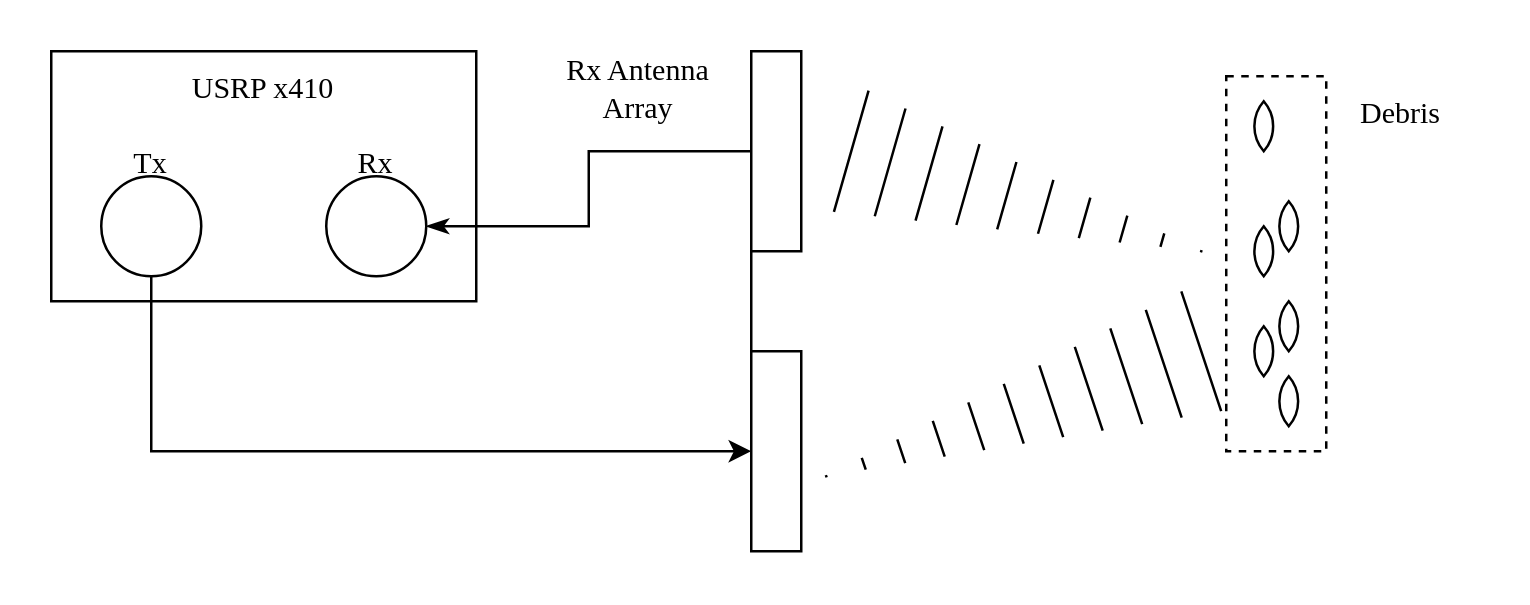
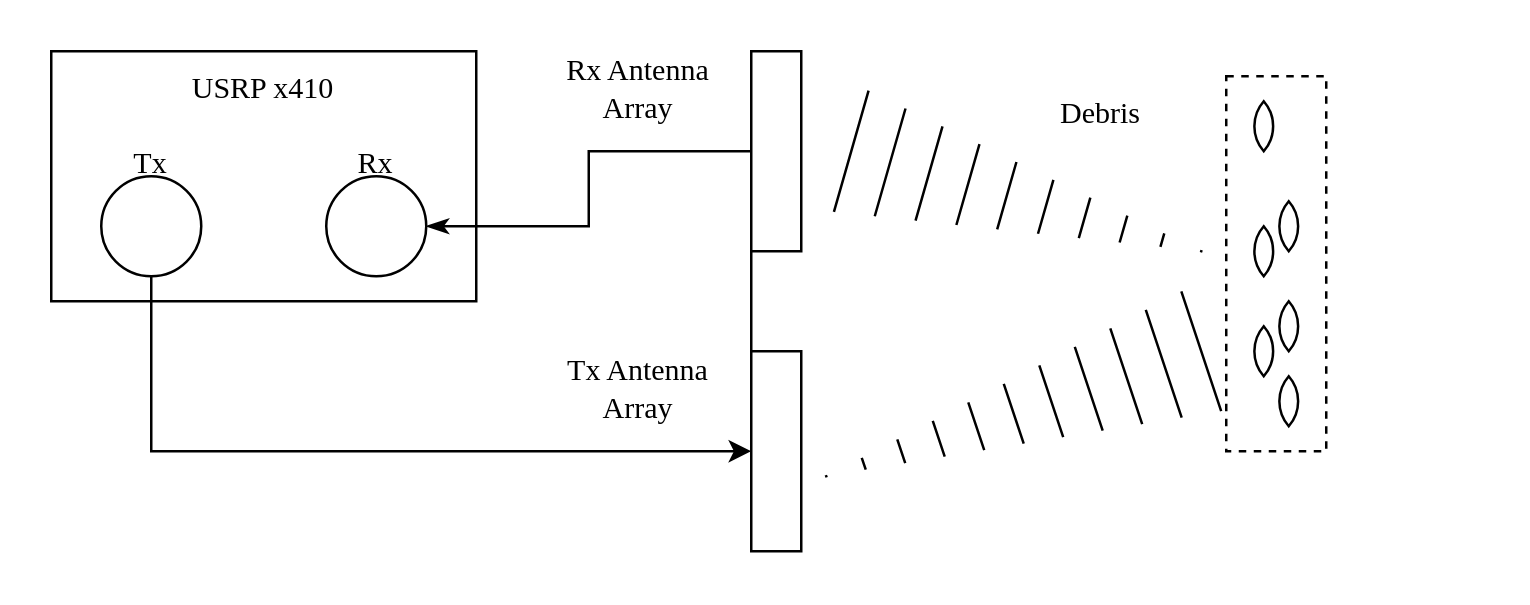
(1401, 114) -> (1101, 114)
none -> (639, 389)
